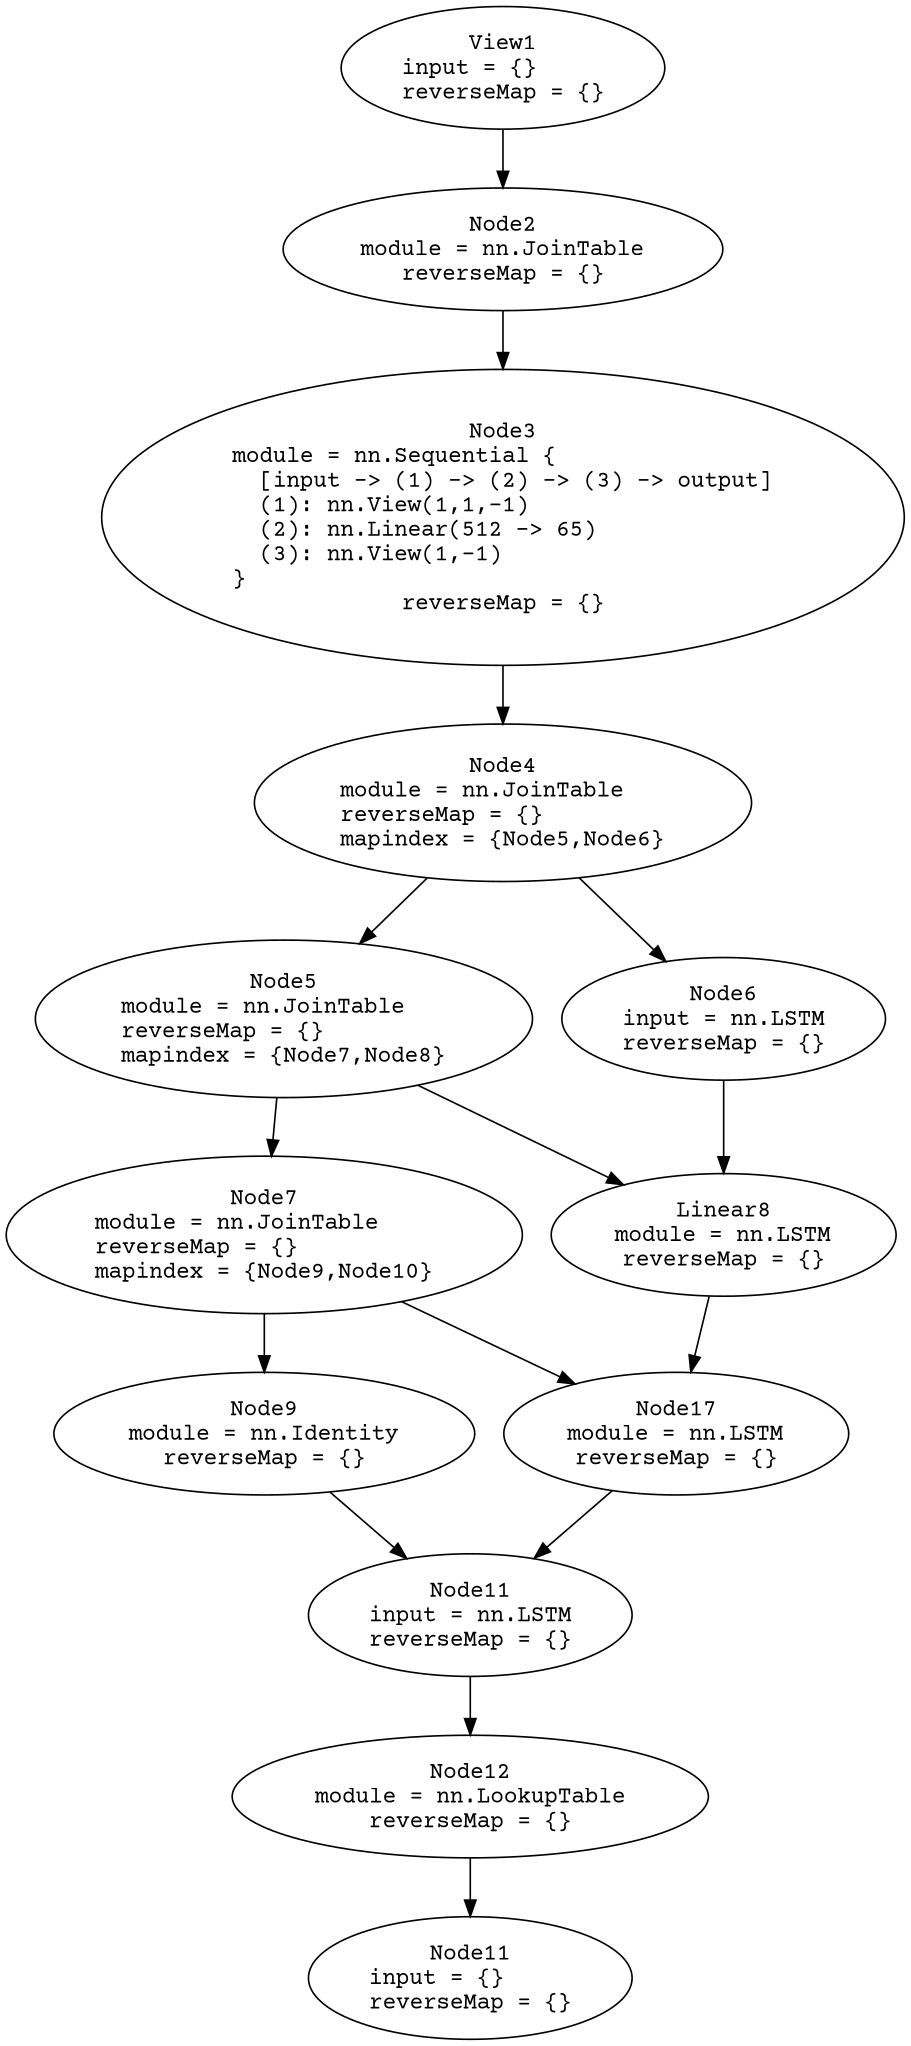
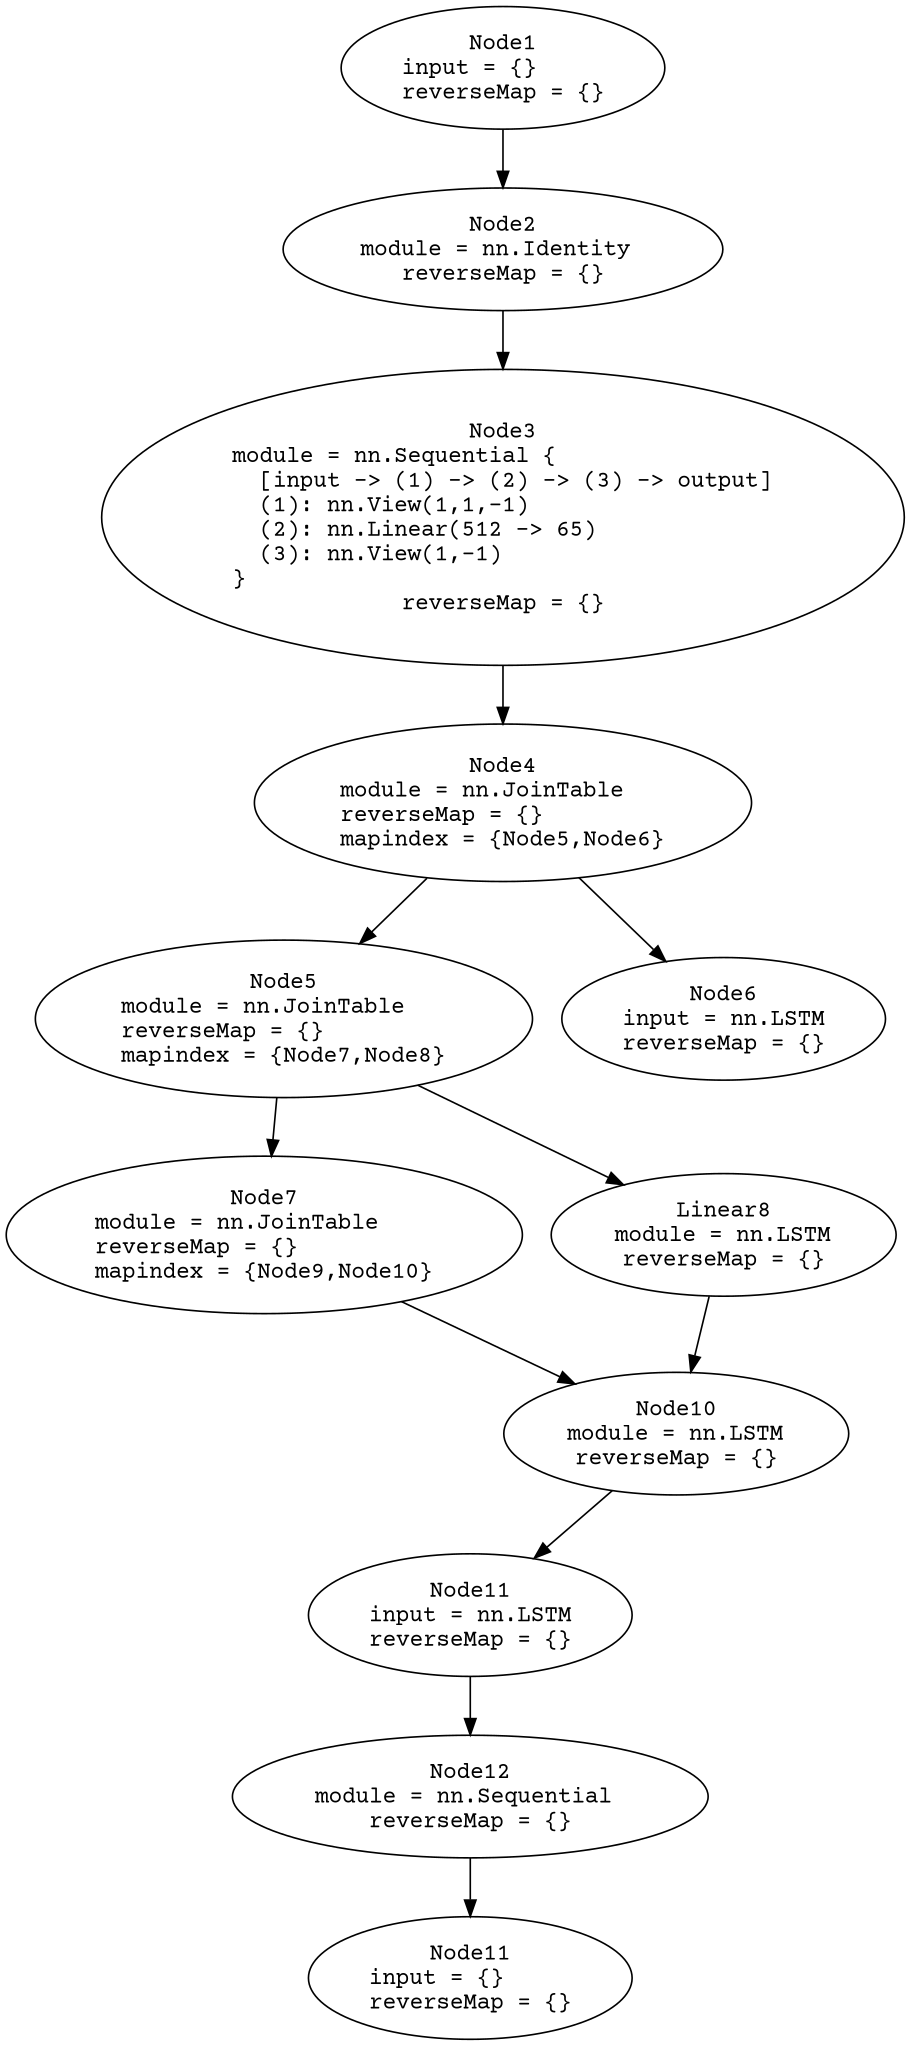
(503, 68) -> (503, 68)
(503, 249) -> (503, 249)
(724, 1118) -> none
(264, 1434) -> none
(676, 1434) -> (676, 1434)
(470, 1797) -> (470, 1797)
